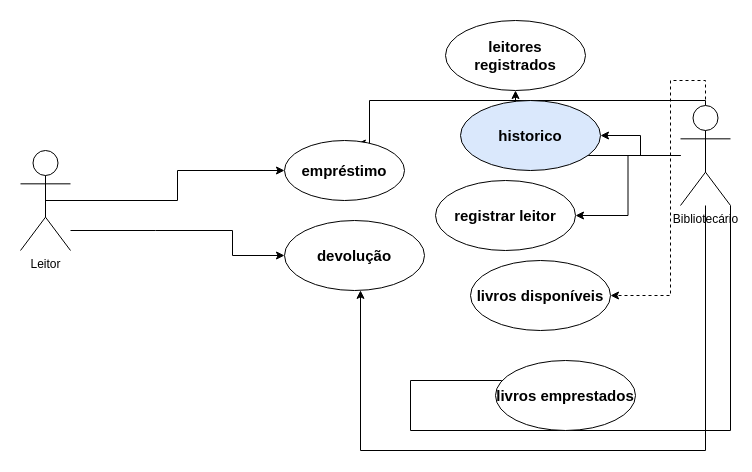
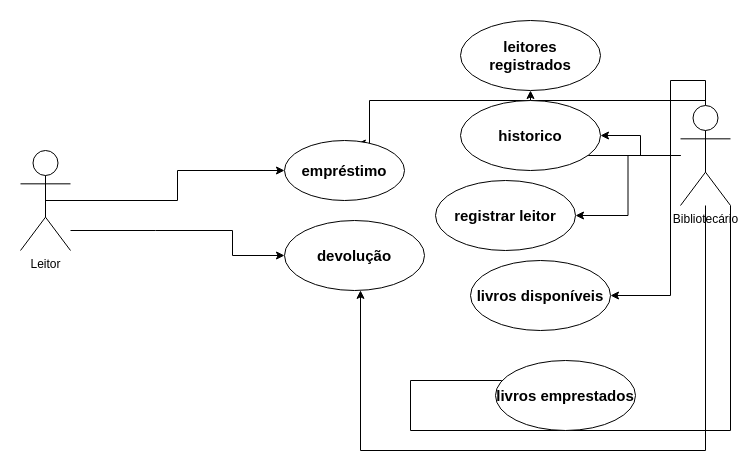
(516, 56) -> (531, 56)
(531, 136) -> (531, 136)
(671, 188) -> (671, 188)
